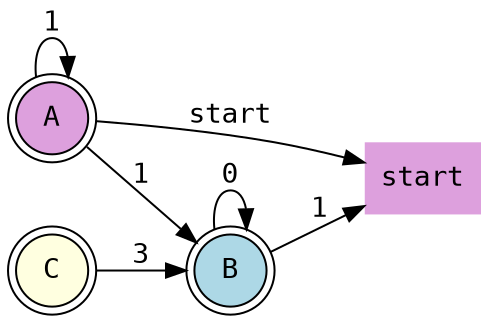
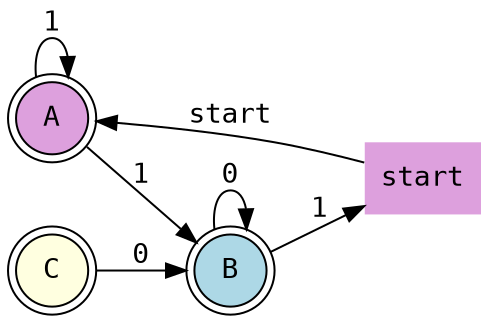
(221, 134) -> (242, 137)
(141, 256) -> (141, 256)
